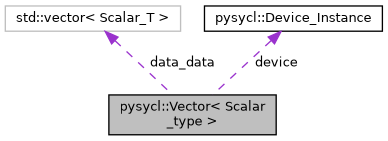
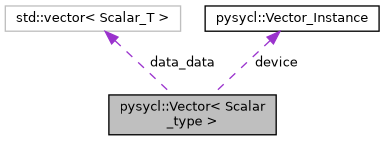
(293, 19) -> (292, 19)
